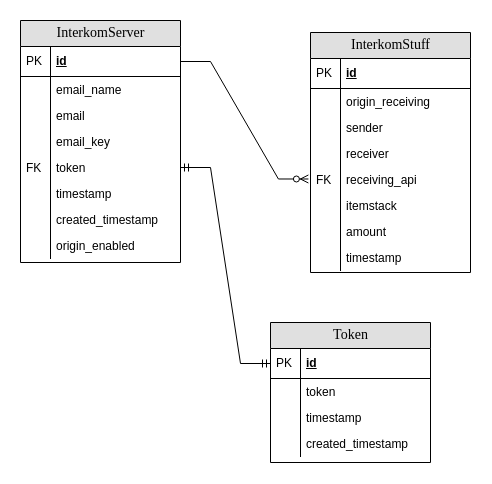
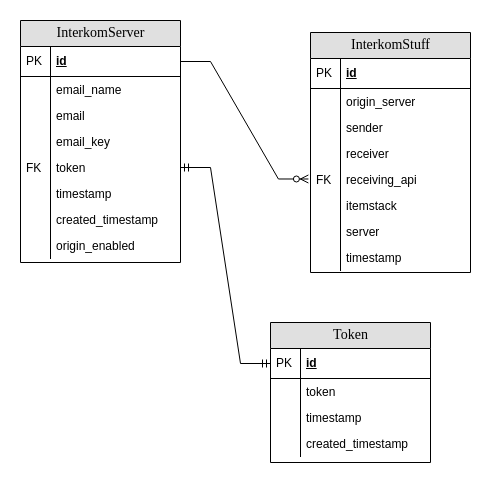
(394, 103) -> (387, 103)
(367, 233) -> (367, 233)
